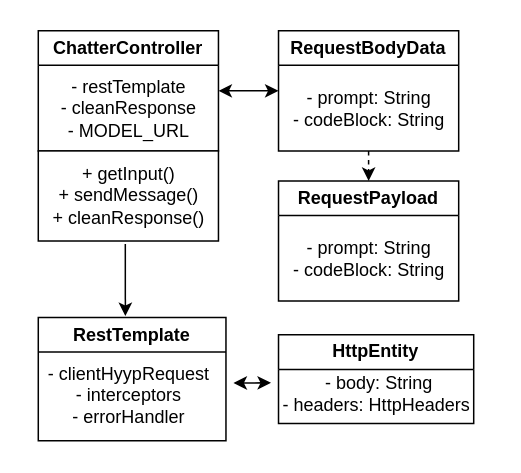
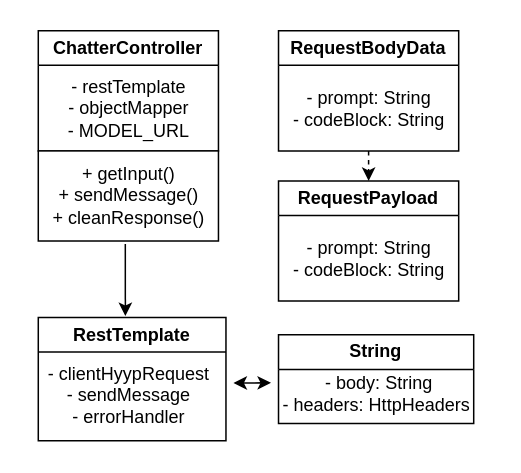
(248, 91) -> none
(129, 109) -> (129, 109)
(376, 352) -> (376, 352)
(129, 395) -> (129, 395)
